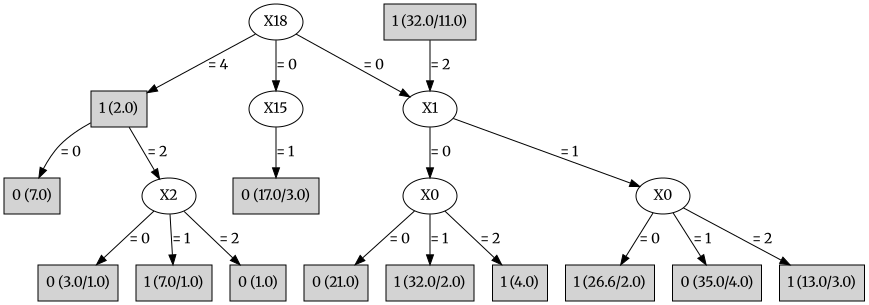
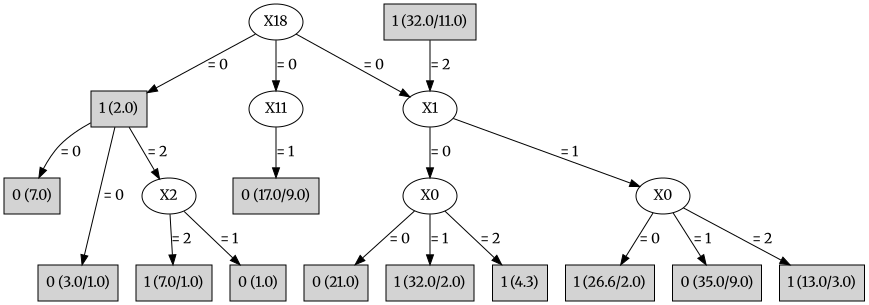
(218, 66) -> (218, 66)
(276, 109) -> (276, 109)
(276, 196) -> (276, 196)
(129, 234) -> (100, 191)
(182, 240) -> (182, 240)
(230, 240) -> (230, 240)
(520, 283) -> (520, 283)
(717, 283) -> (717, 283)
